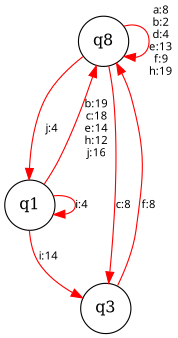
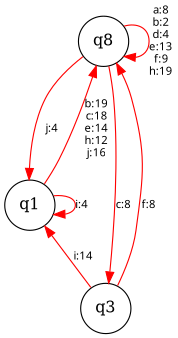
(42, 268) -> (71, 261)
